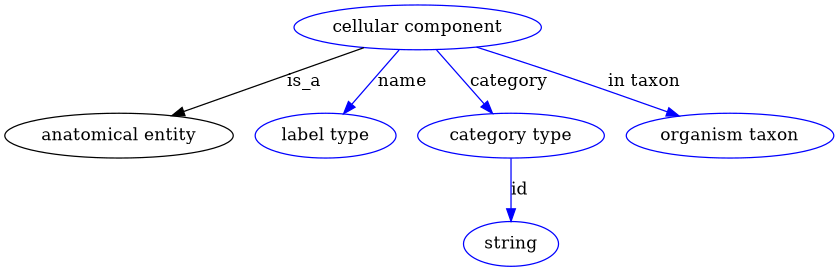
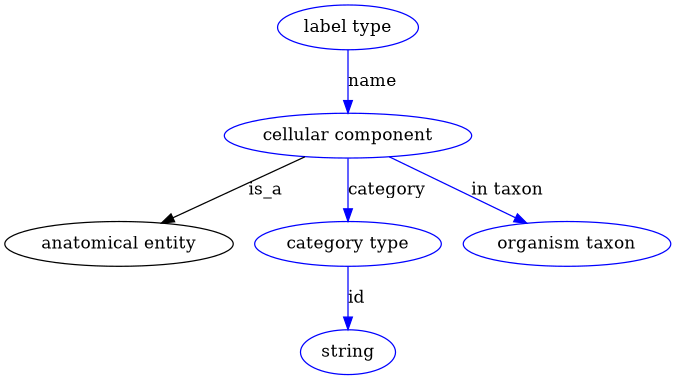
(376, 77) -> (348, 75)
